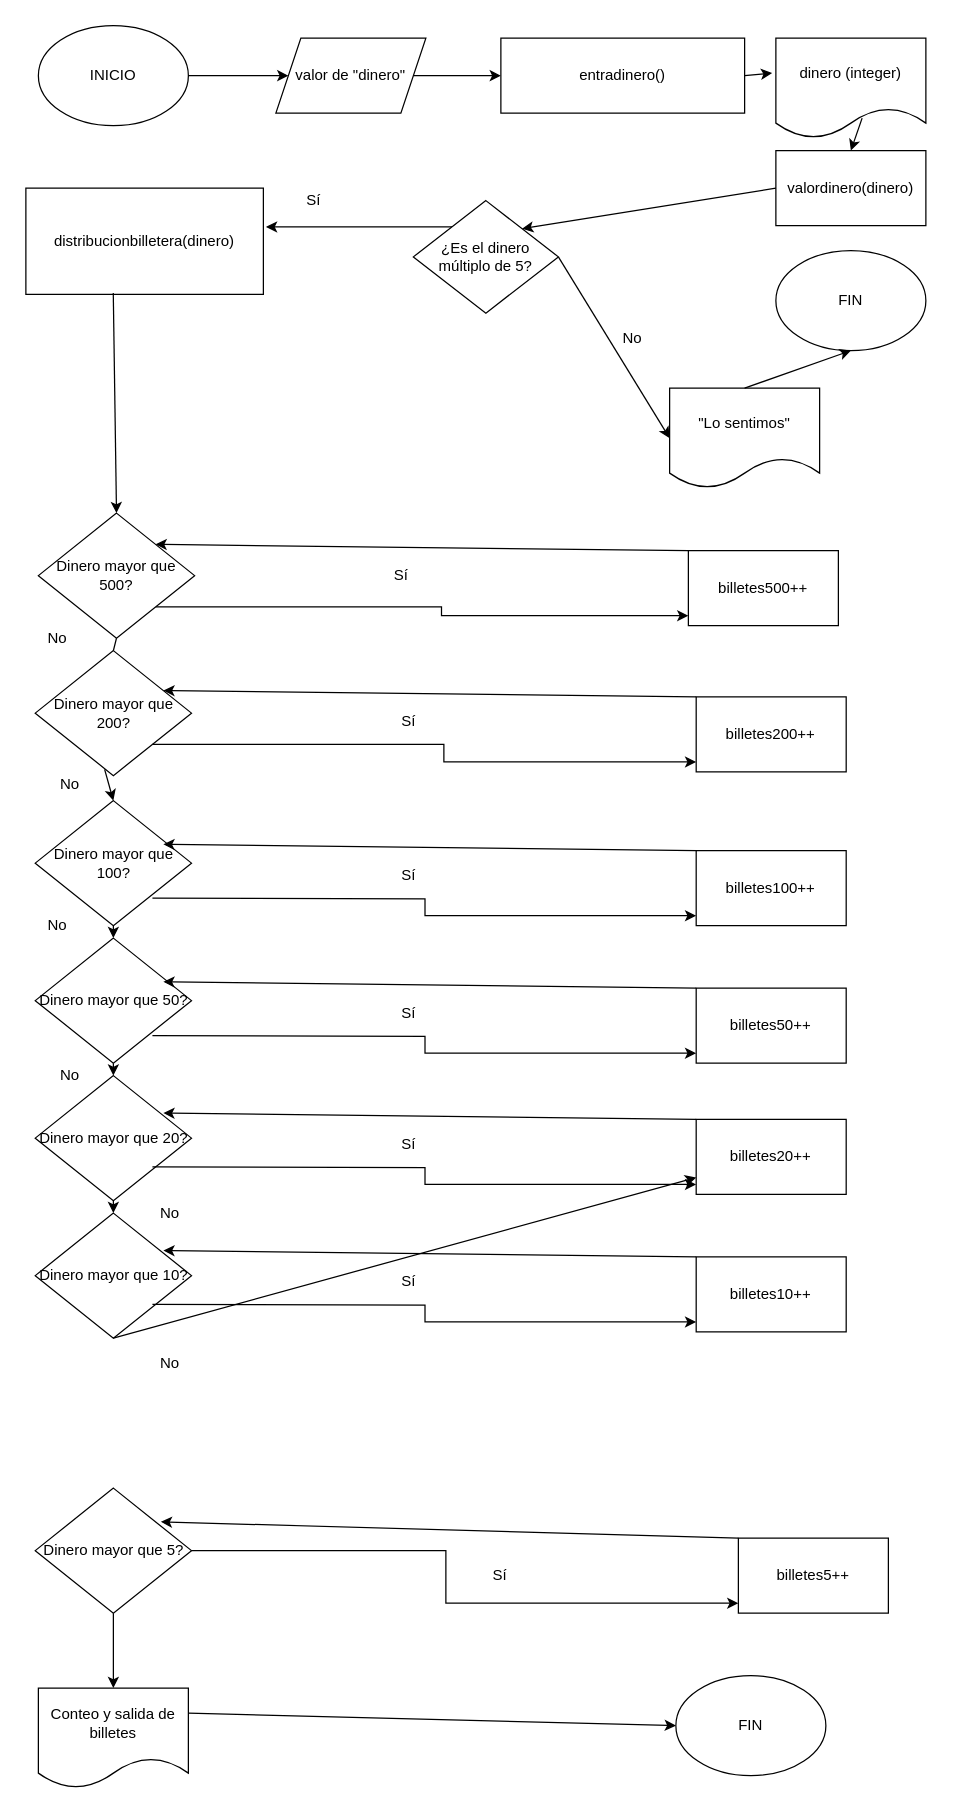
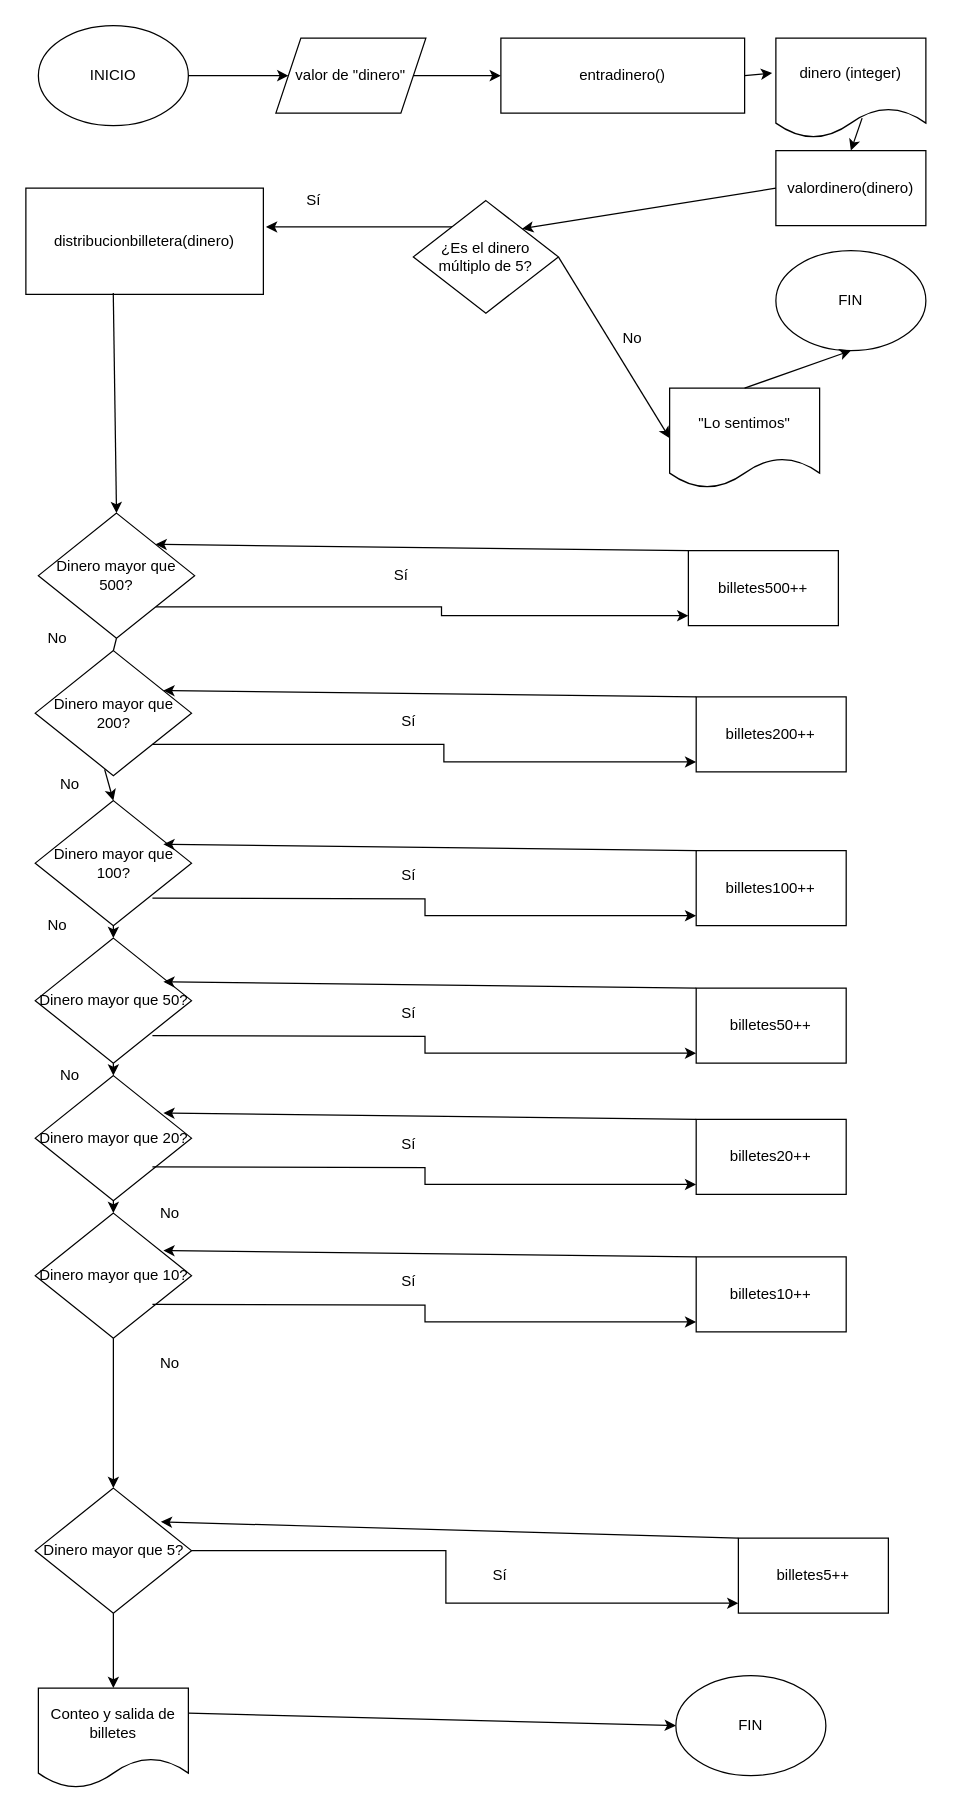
(547, 1218) -> (113, 1409)
